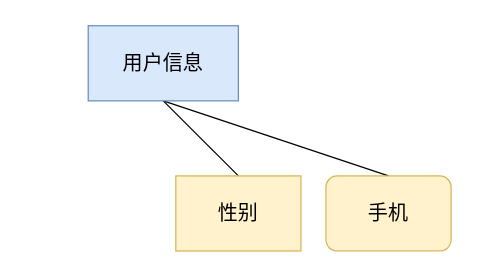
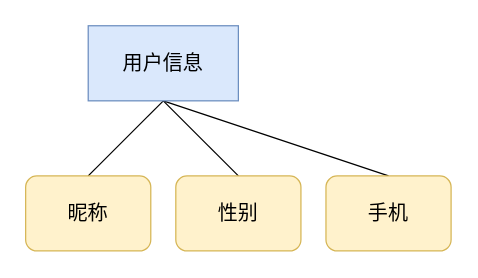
none -> (125, 139)
none -> (88, 213)
(238, 213) -> (238, 213)
